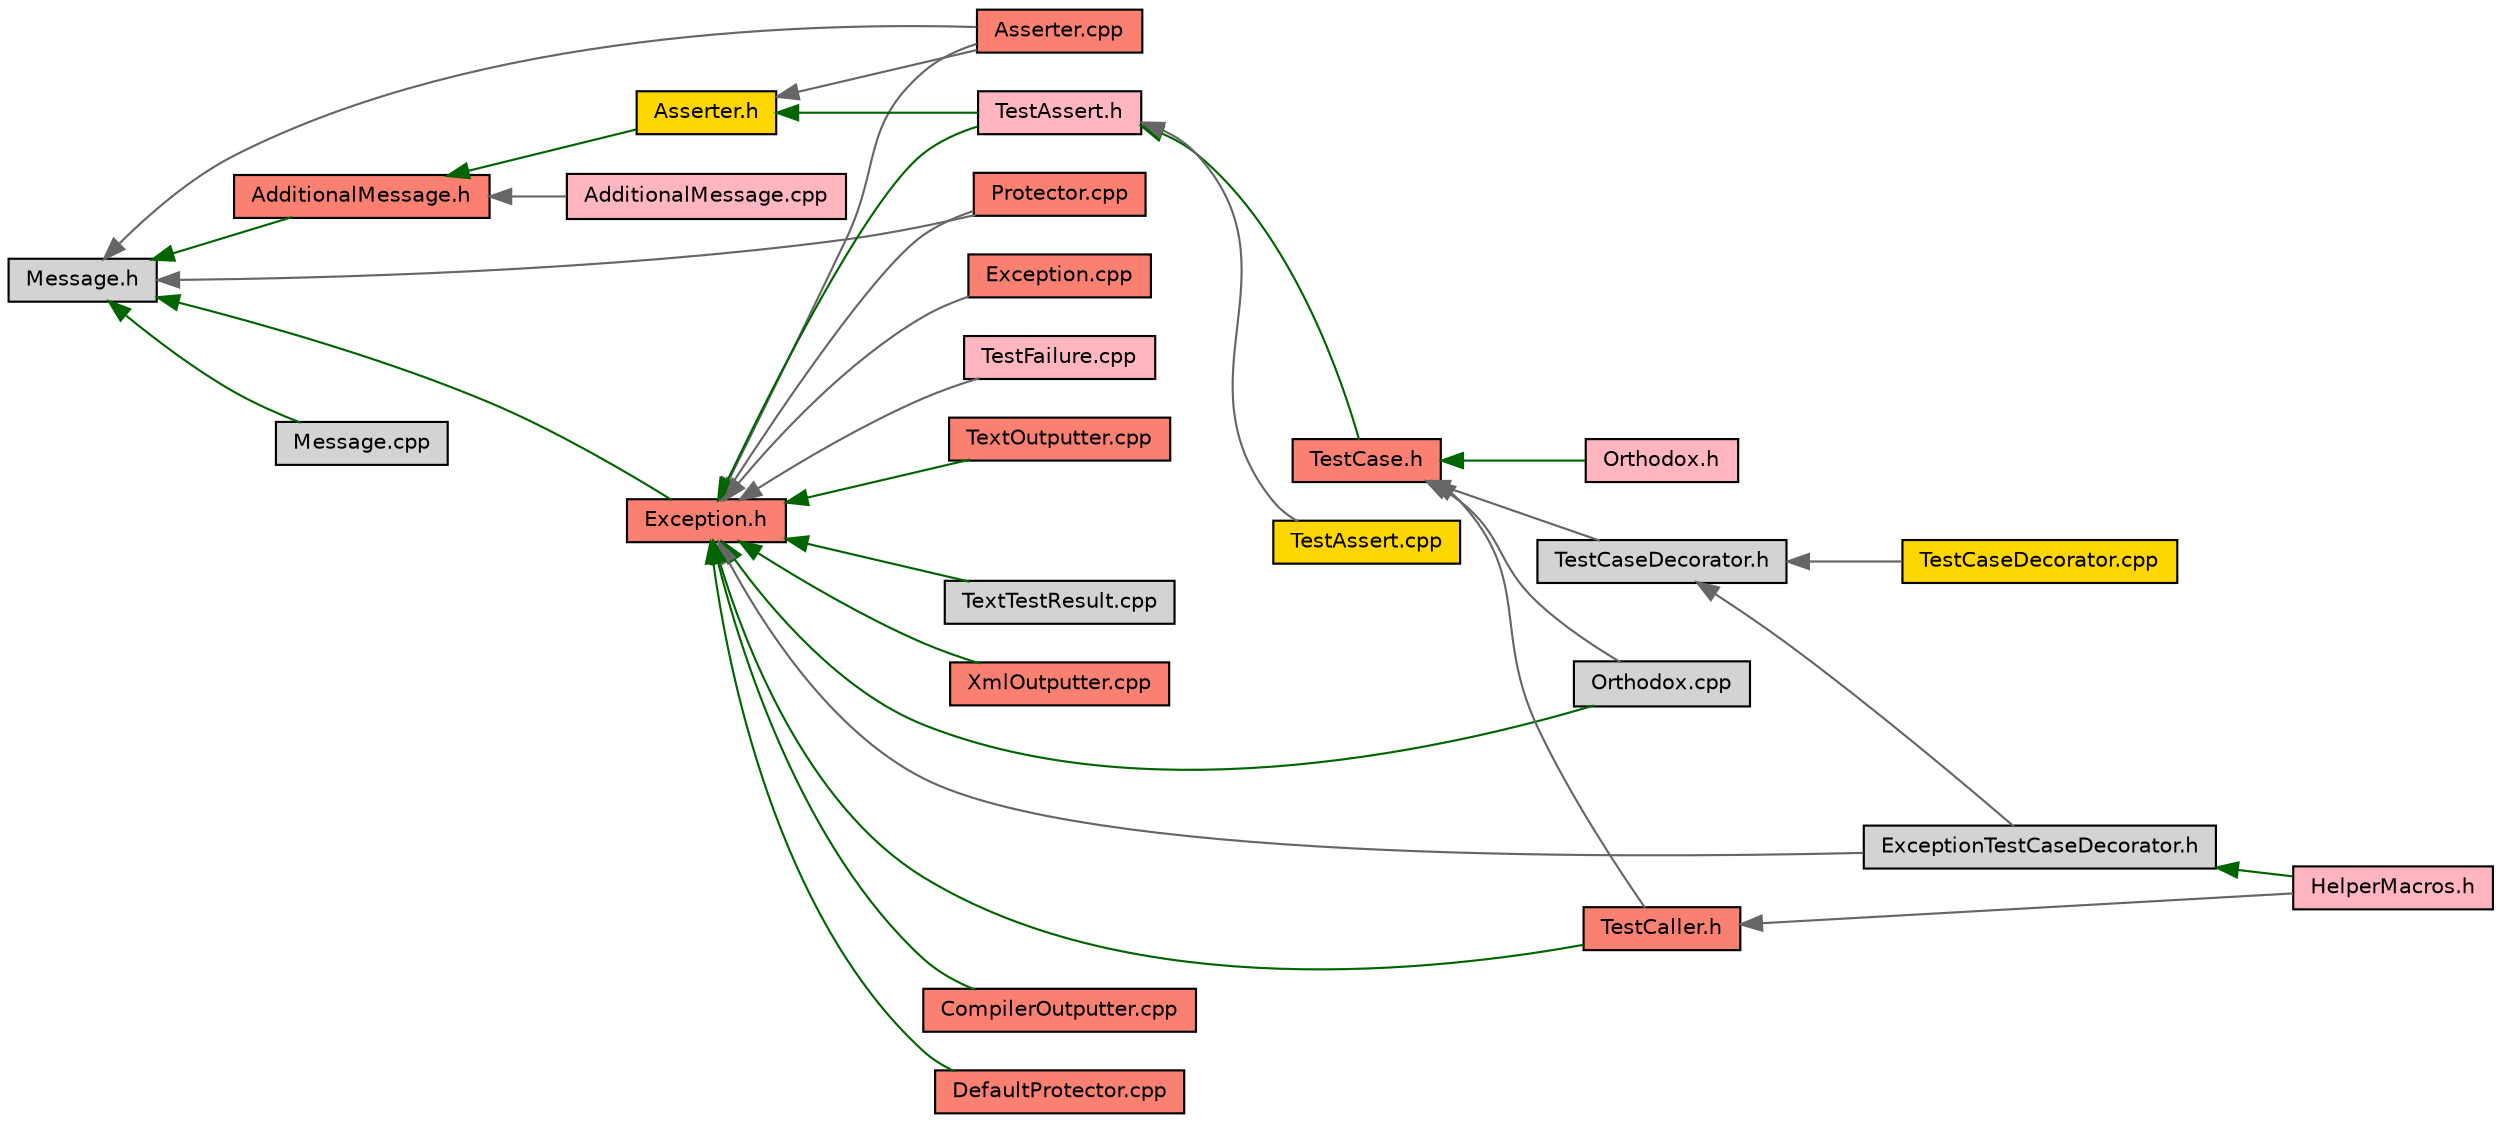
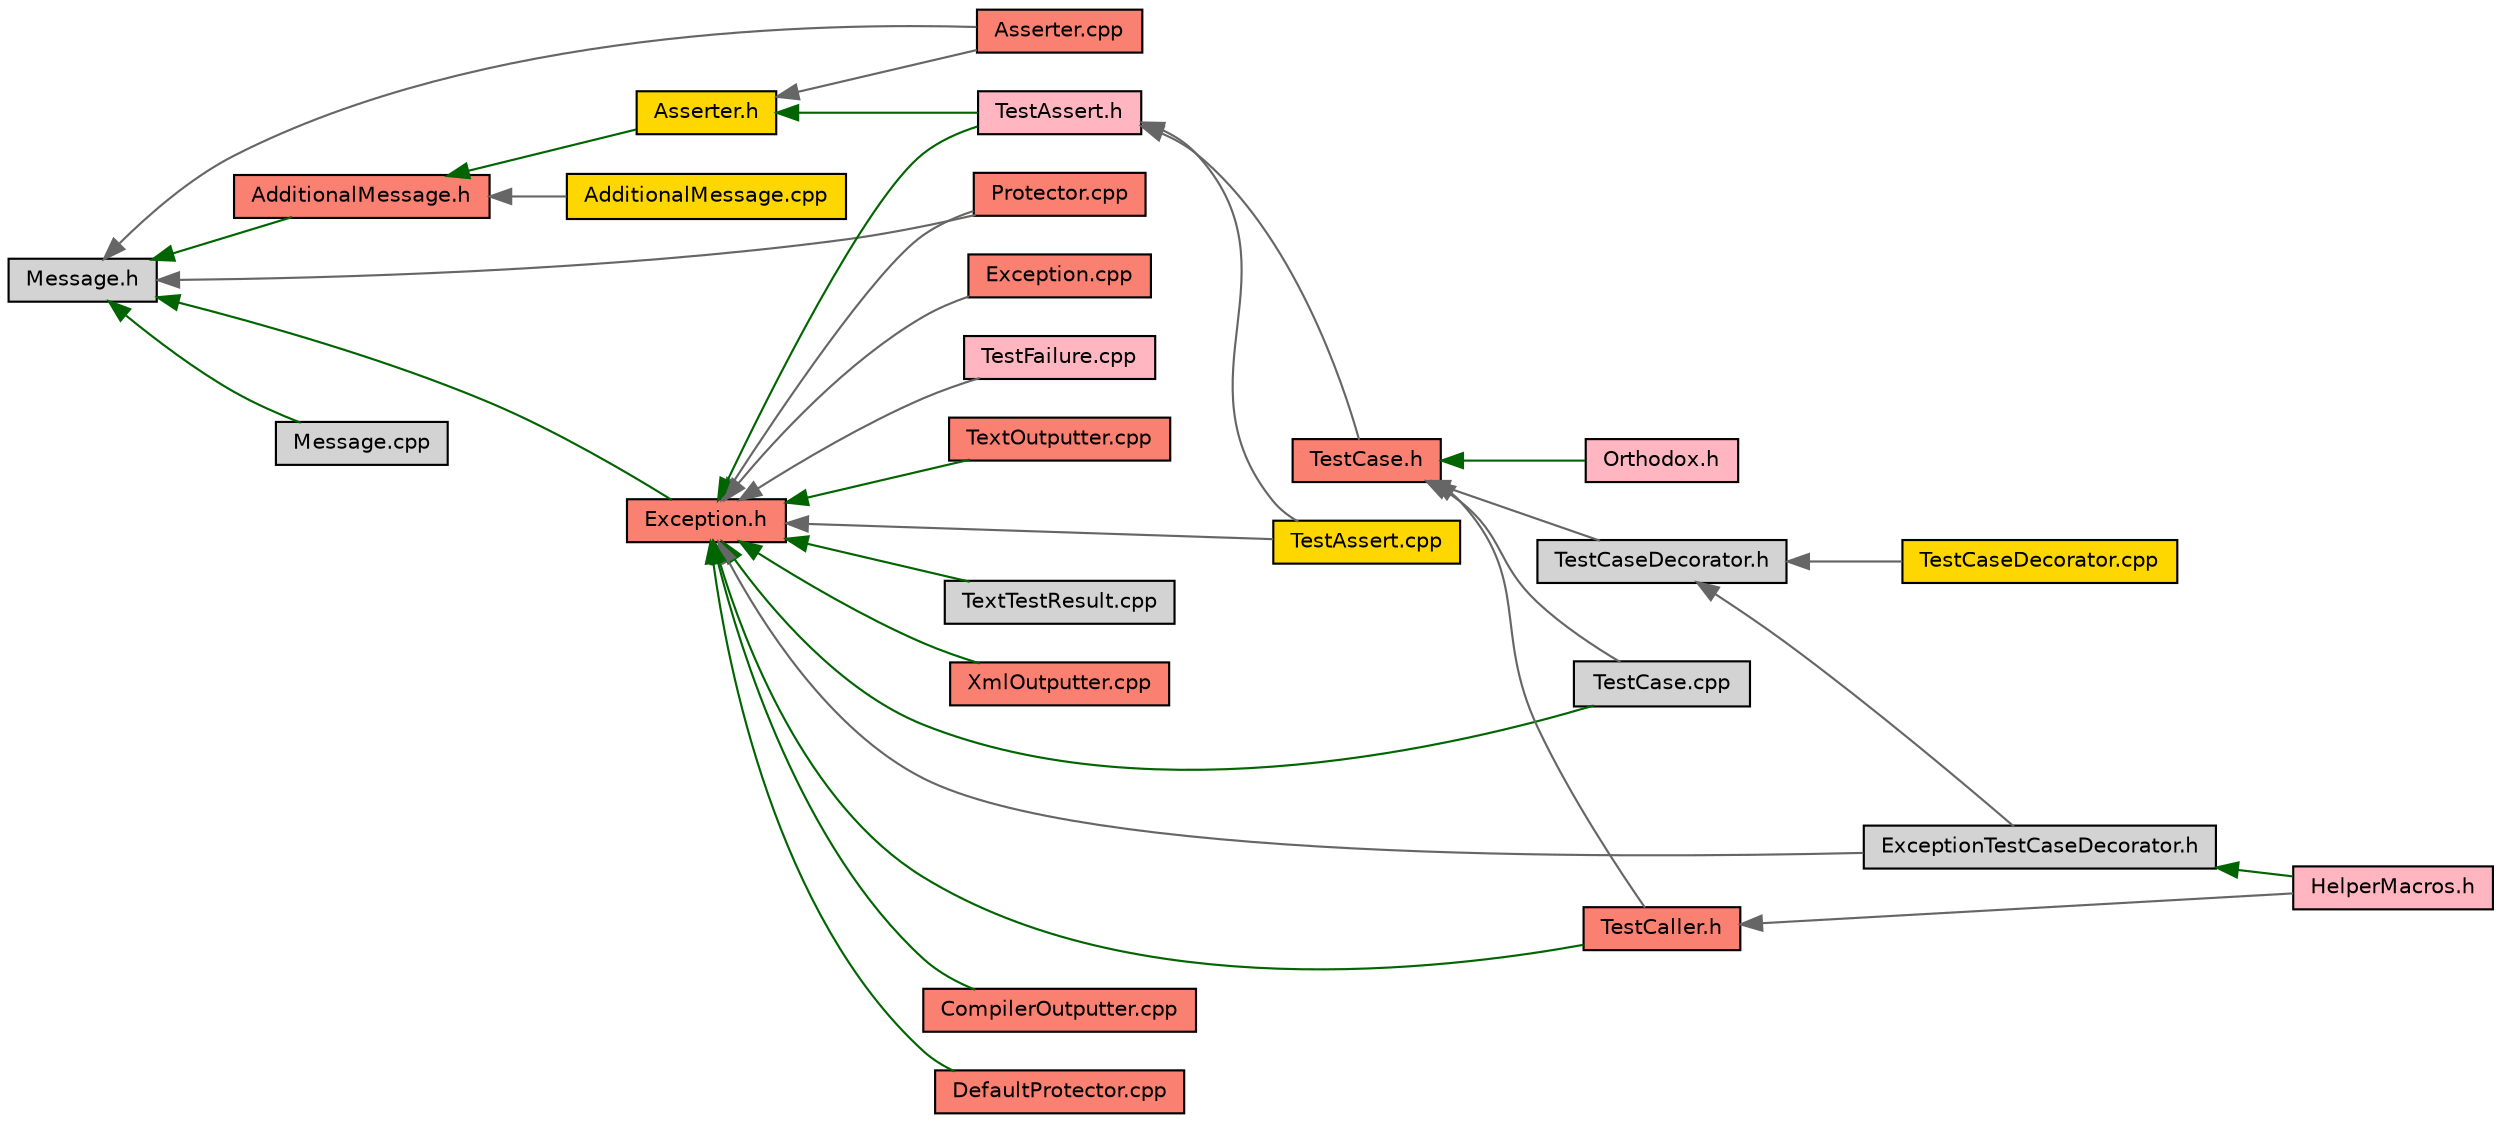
(706, 196) -> (706, 196)
(857, 212) -> (1041, 532)
(1288, 268) -> (1288, 268)
(1662, 684) -> (1662, 684)
